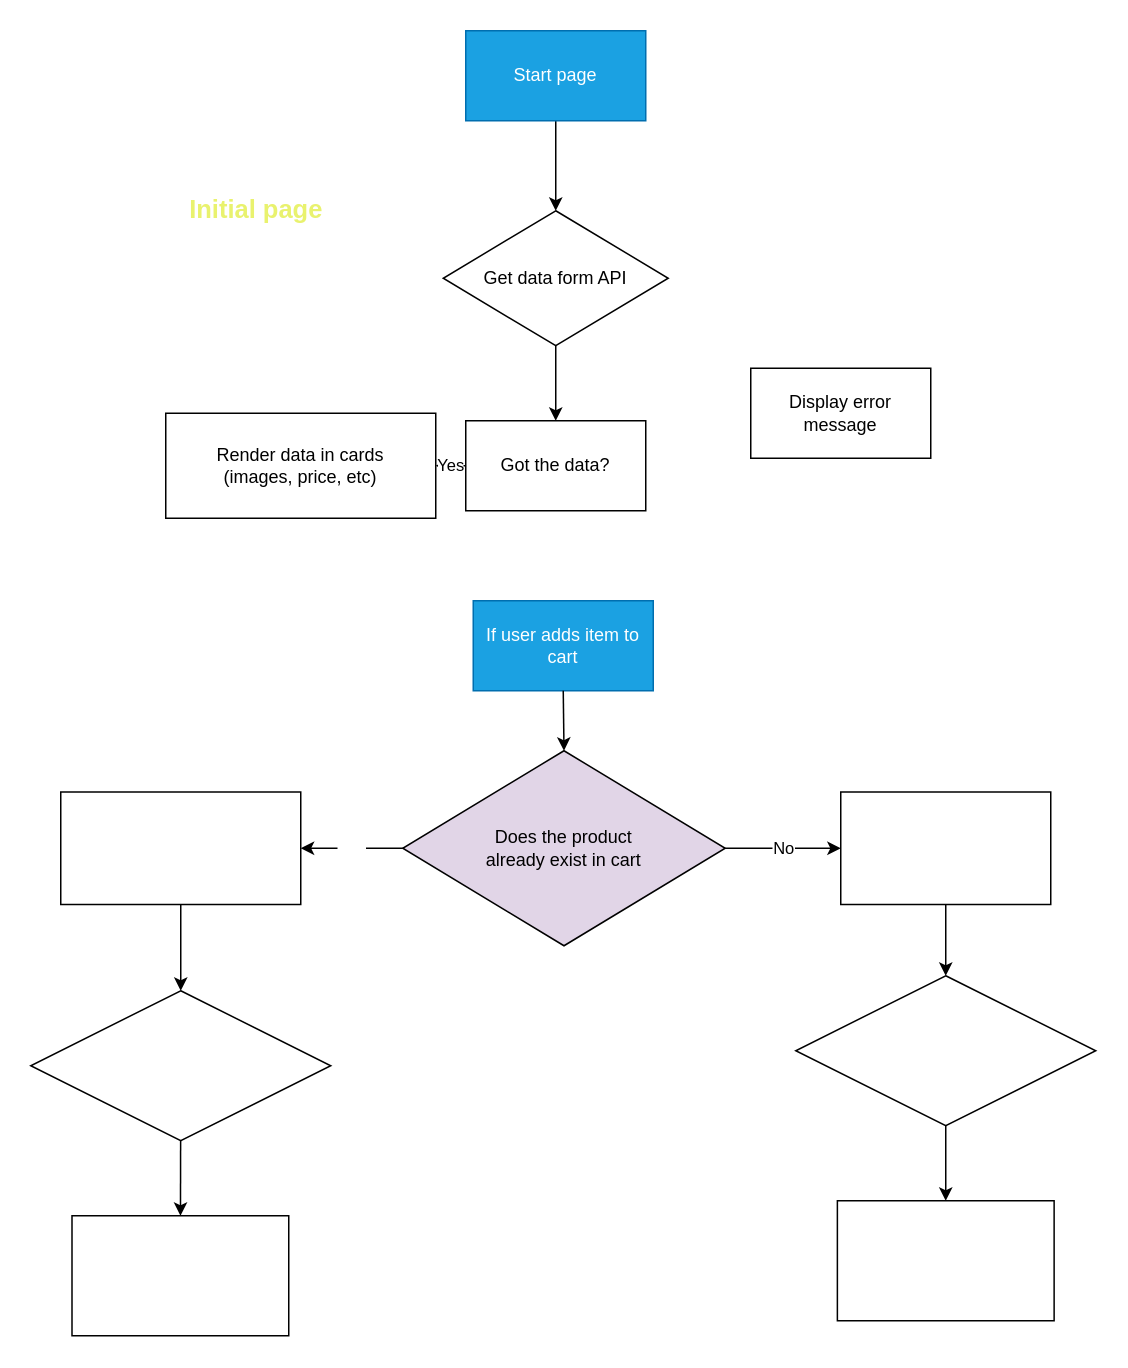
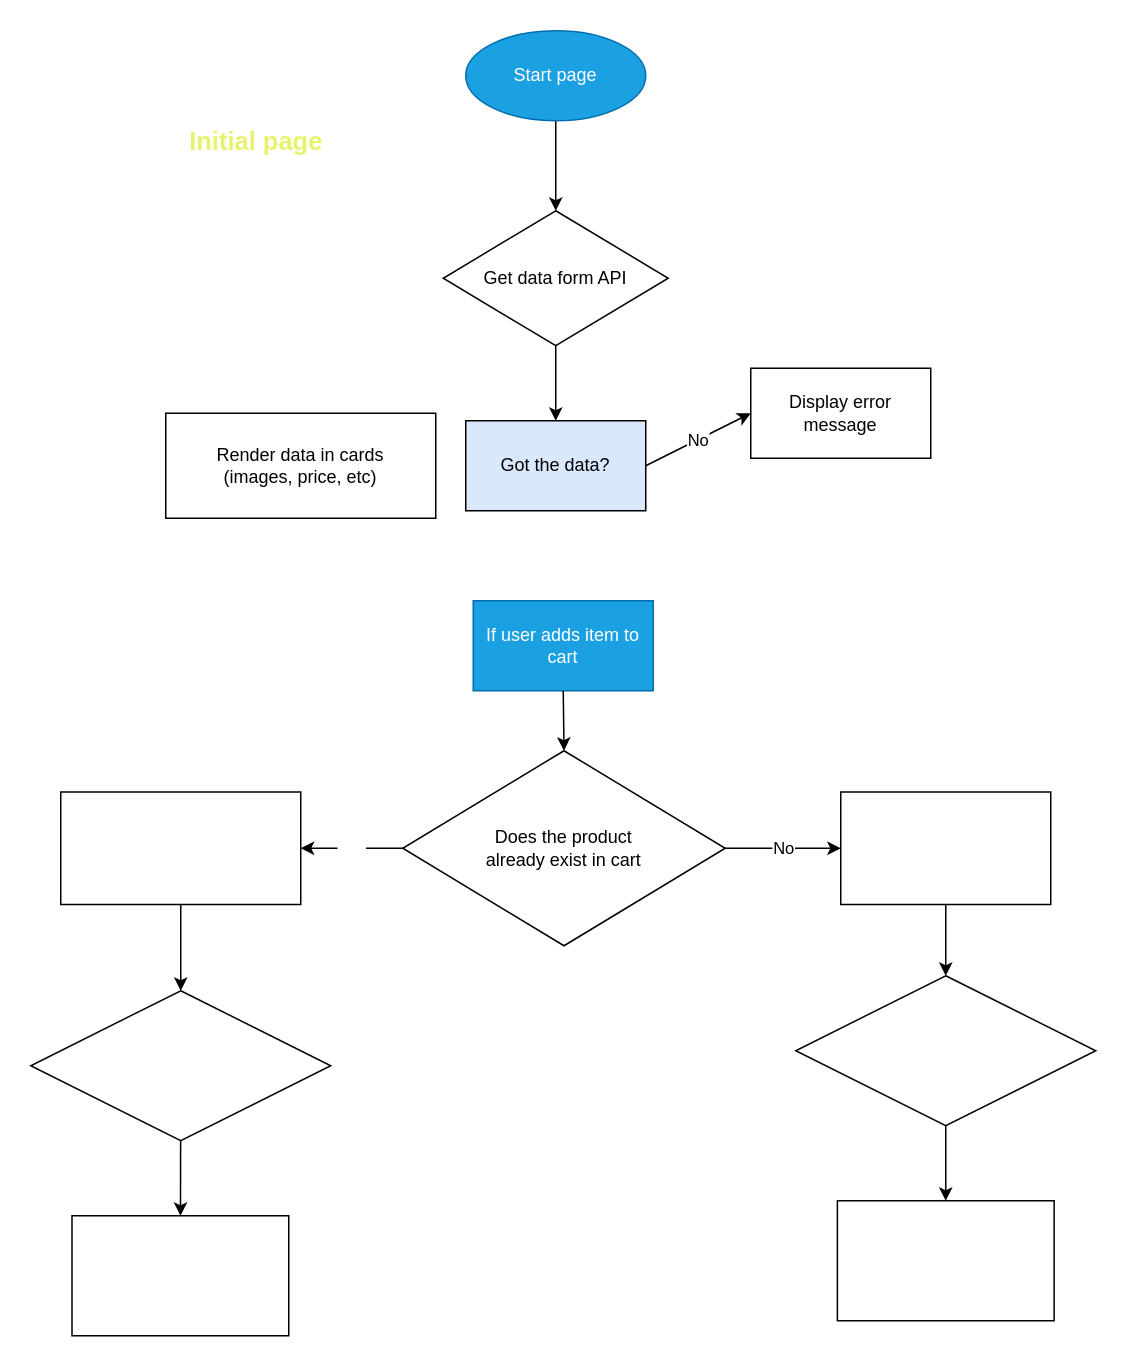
(556, 76) -> (556, 76)
(256, 211) -> (256, 143)
none -> (694, 442)
(456, 466) -> none
(556, 466) -> (556, 466)
(564, 848) -> (564, 848)
